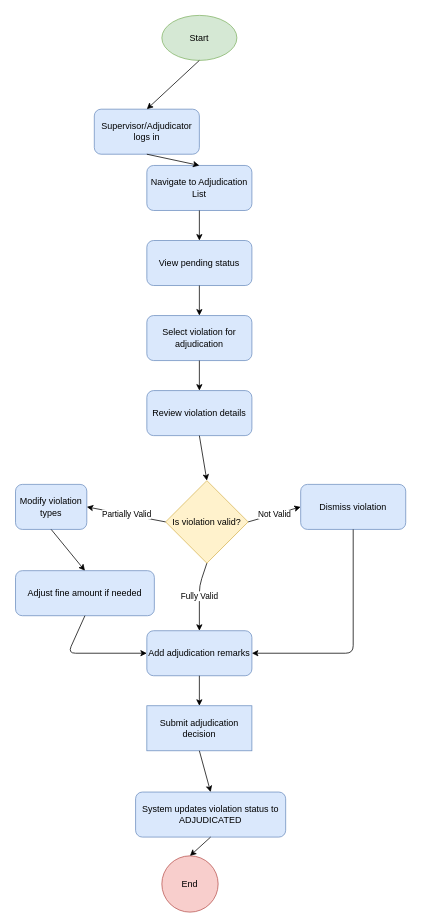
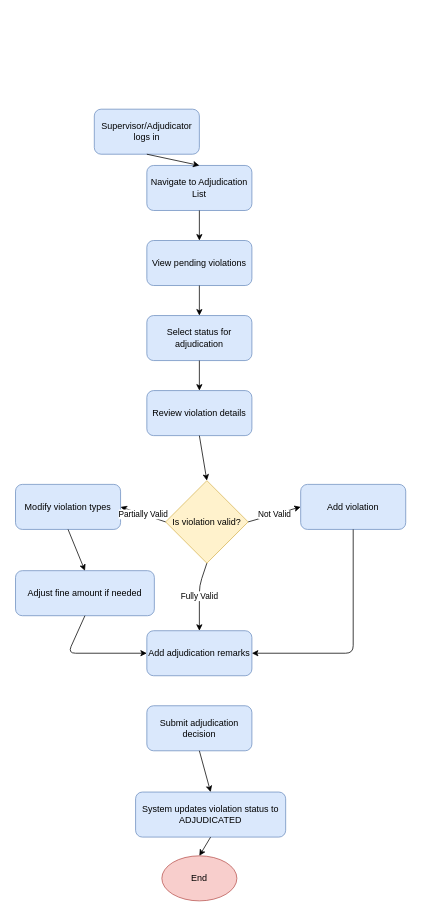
(199, 38) -> none
(175, 83) -> none
(199, 263) -> (199, 263)
(199, 338) -> (199, 338)
(51, 507) -> (68, 507)
(353, 507) -> (353, 507)
(199, 687) -> none
(199, 728) -> (199, 728)
(190, 884) -> (199, 878)
